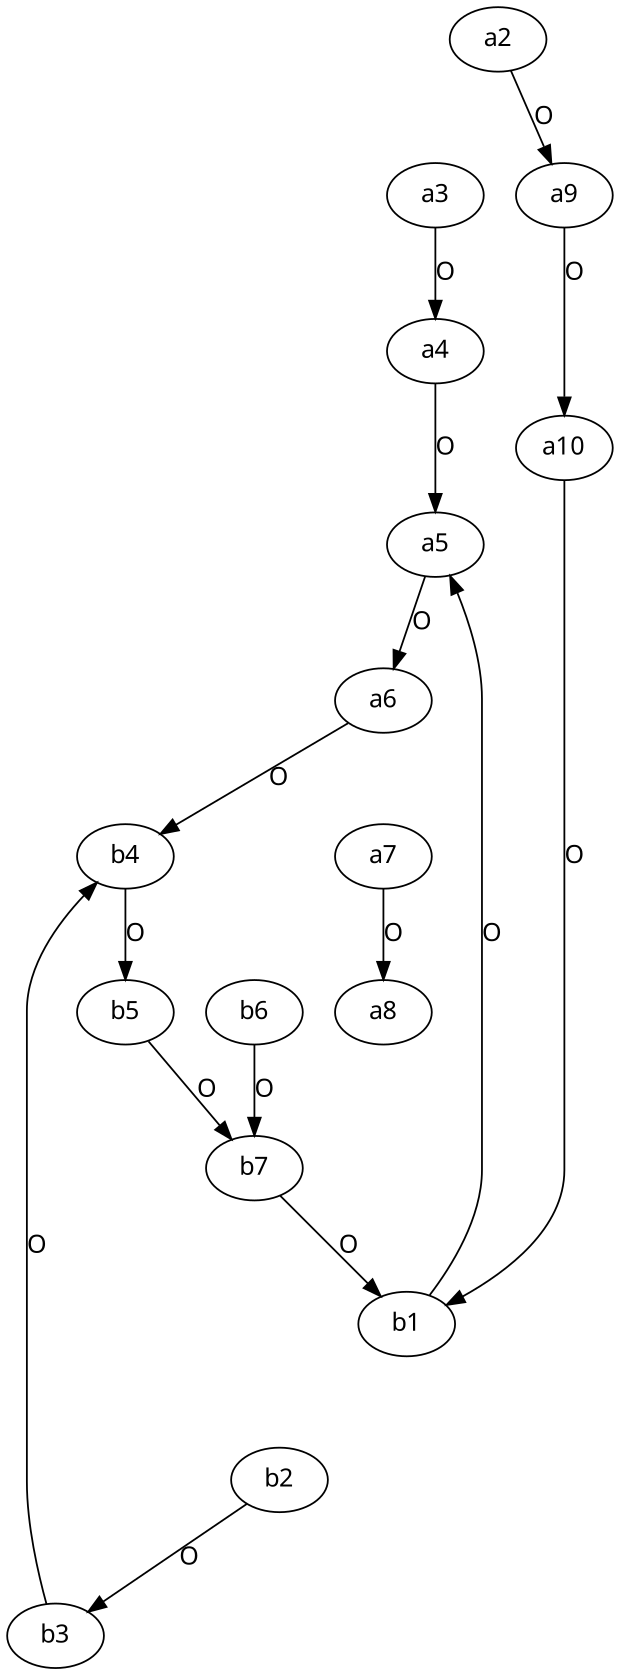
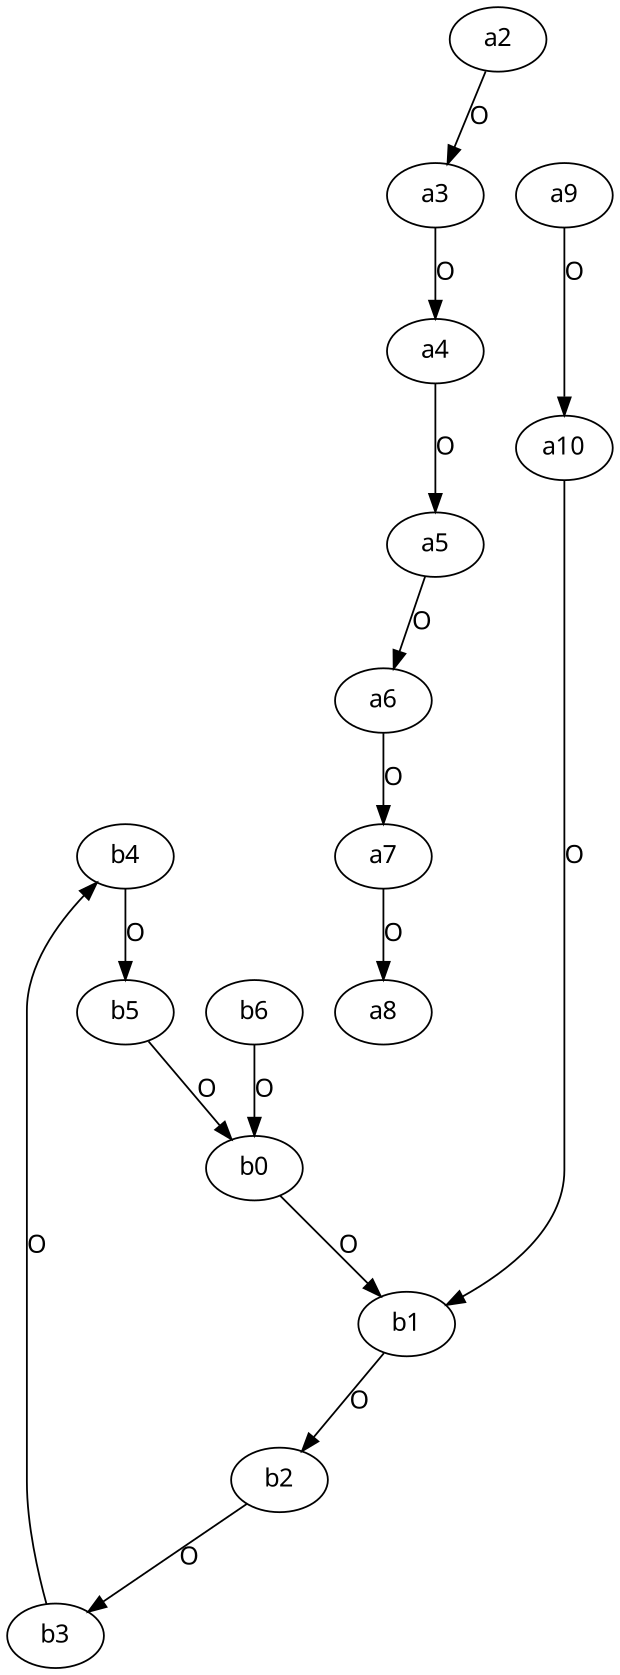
(527, 109) -> (470, 109)
(262, 774) -> (383, 769)
(482, 949) -> (349, 1395)
(254, 1168) -> (254, 1168)
